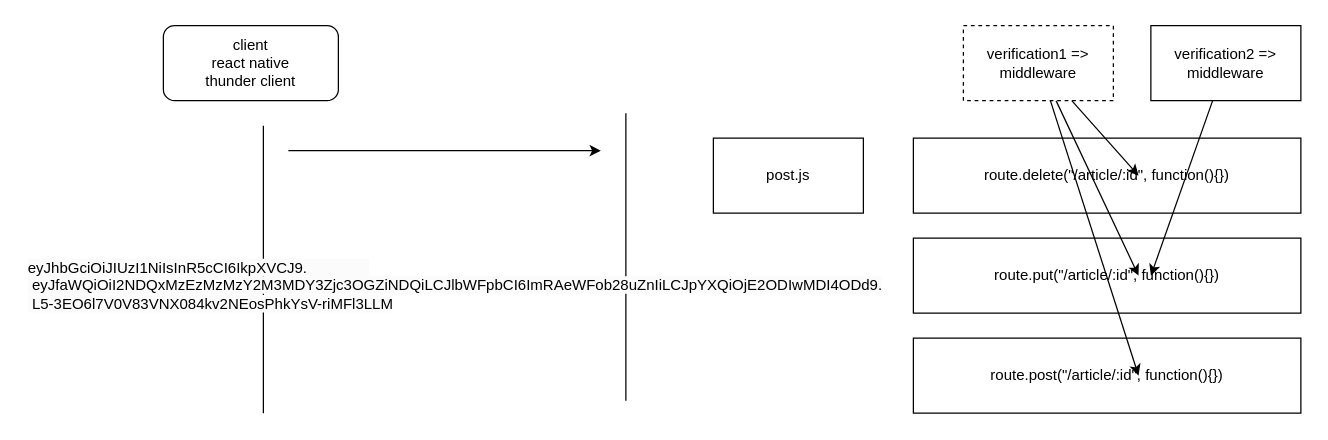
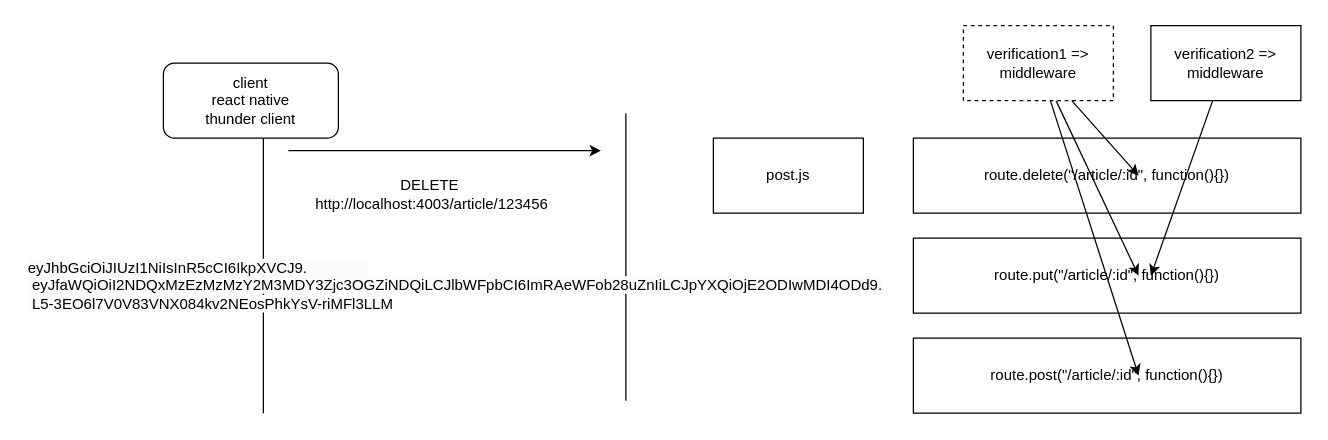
(251, 63) -> (251, 101)
none -> (432, 194)
